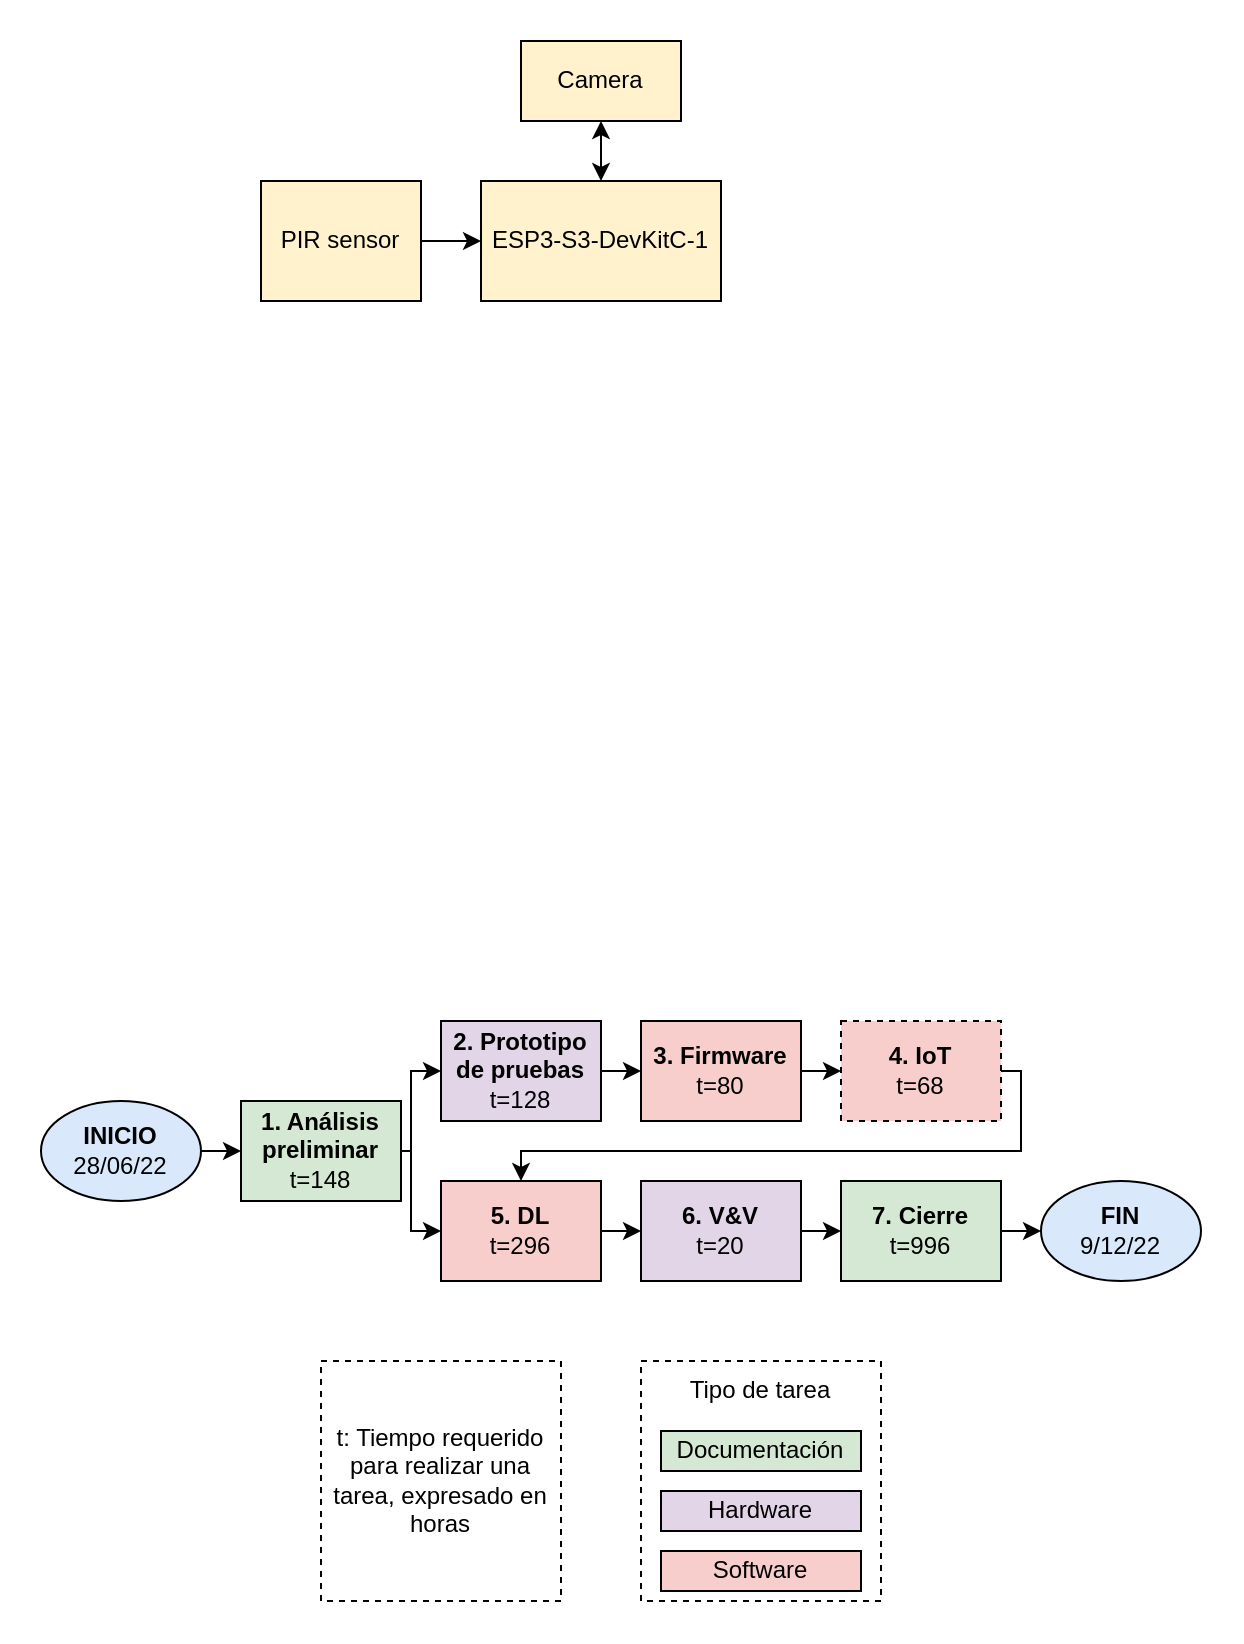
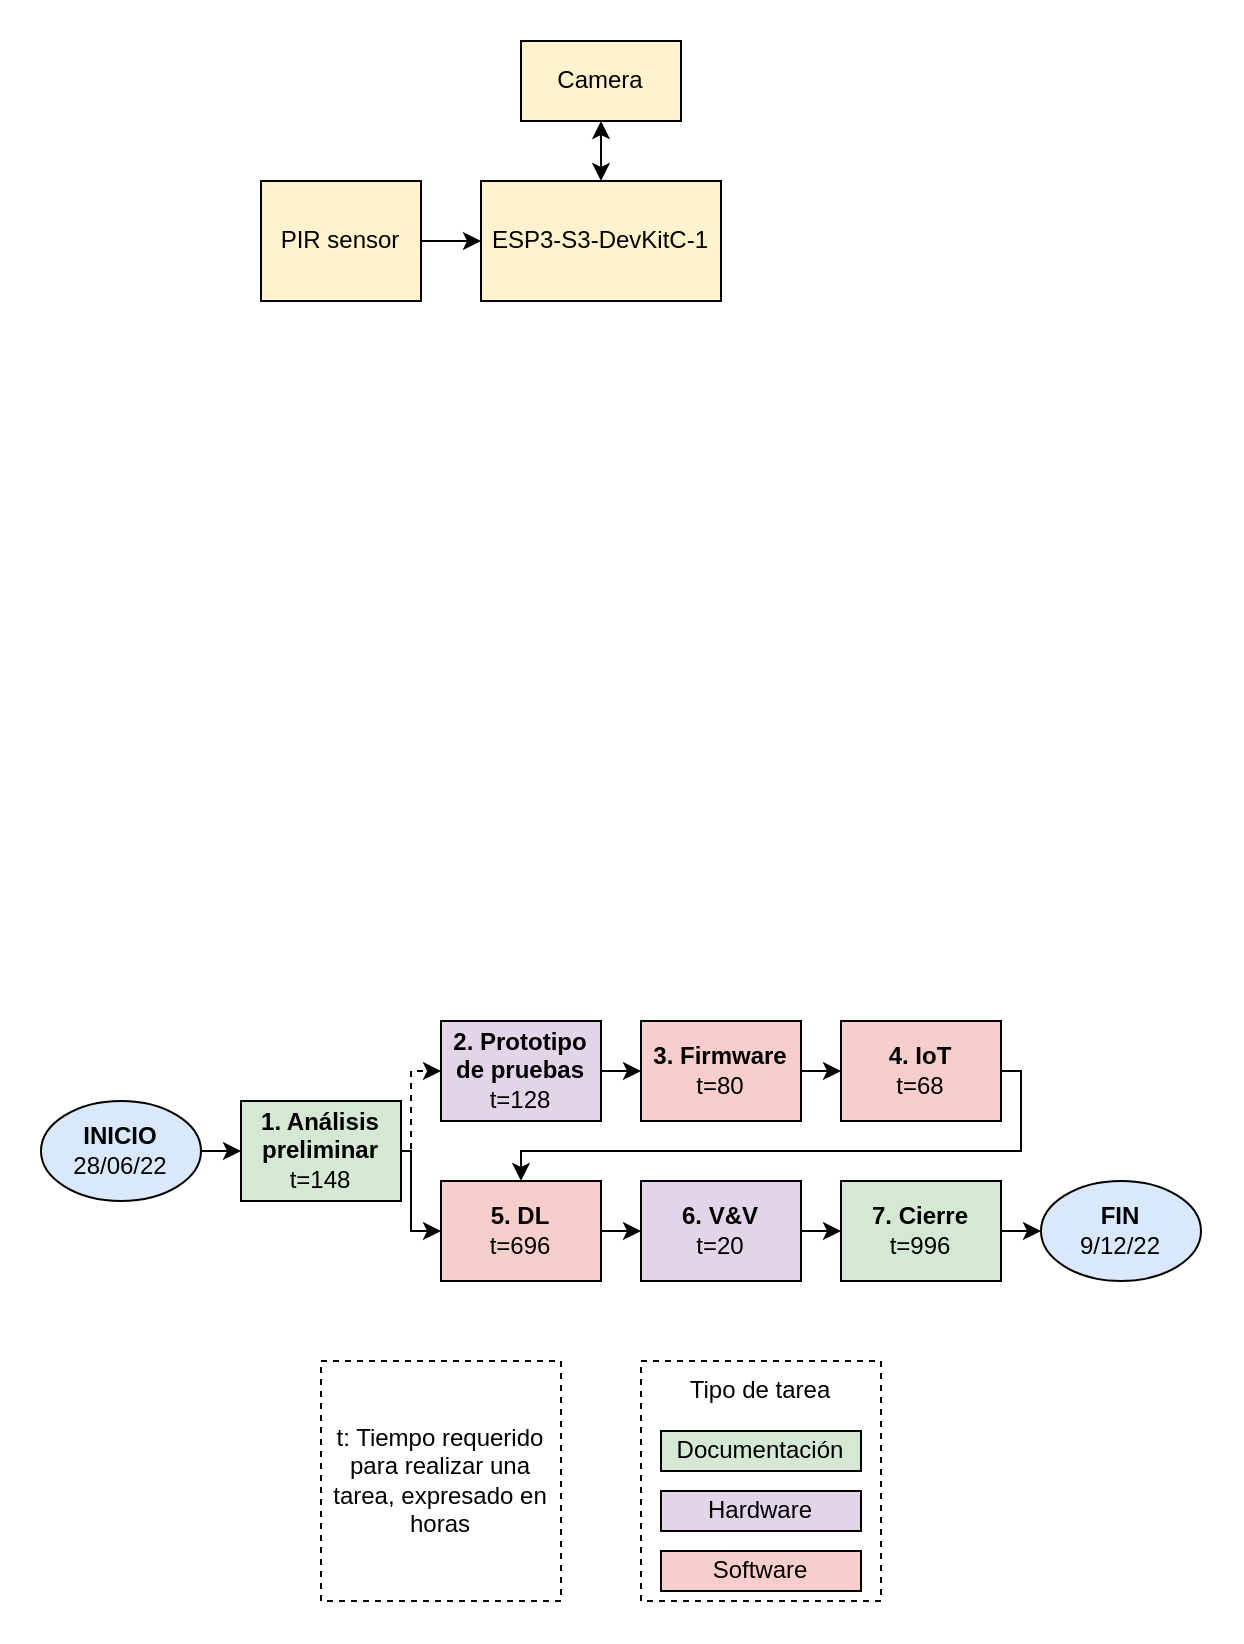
(921, 1071) -> (921, 1071)
(411, 1101) -> (411, 1101)
(521, 1231) -> (521, 1231)
